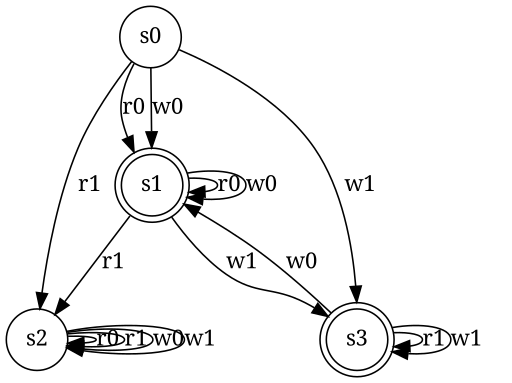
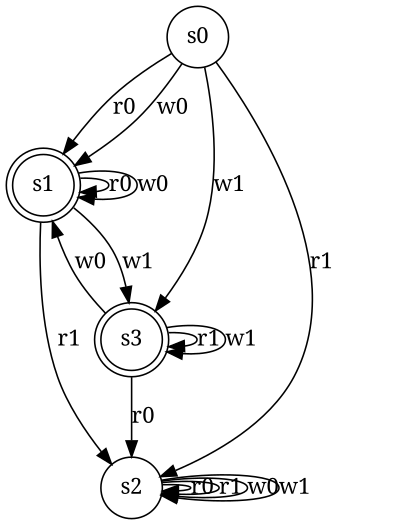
none -> (132, 409)
